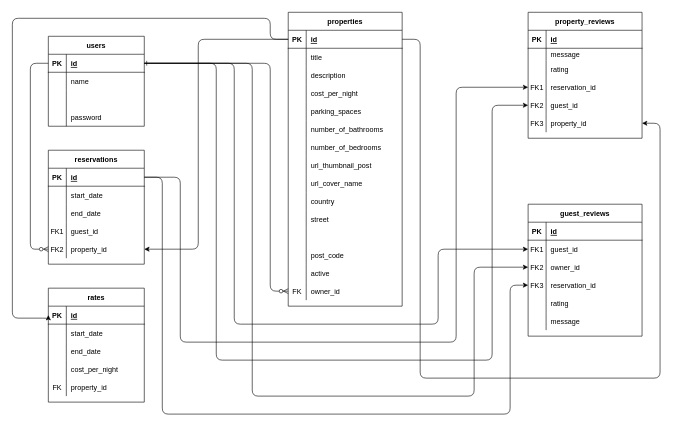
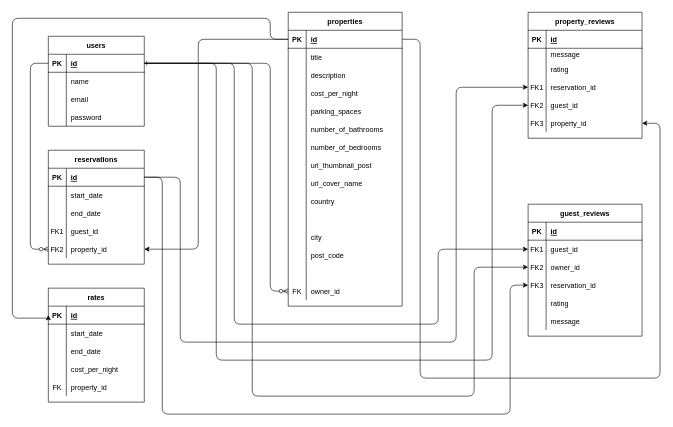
none -> (105, 99)
(354, 219) -> none
none -> (354, 237)
(354, 273) -> none
